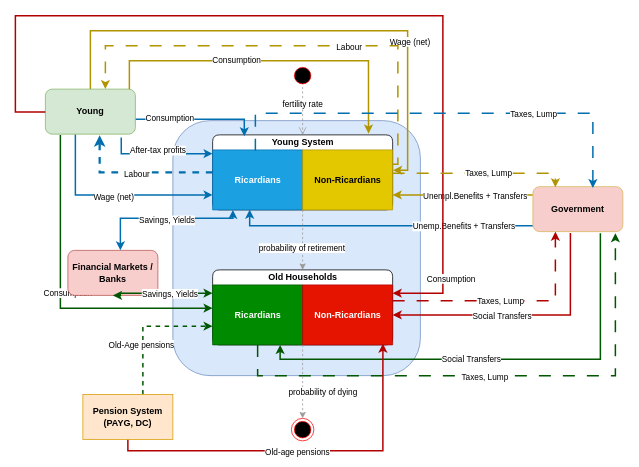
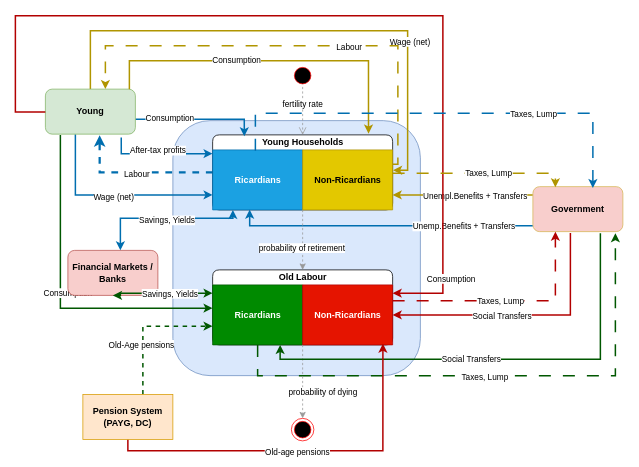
(303, 142) -> (303, 142)
(303, 277) -> (303, 277)
